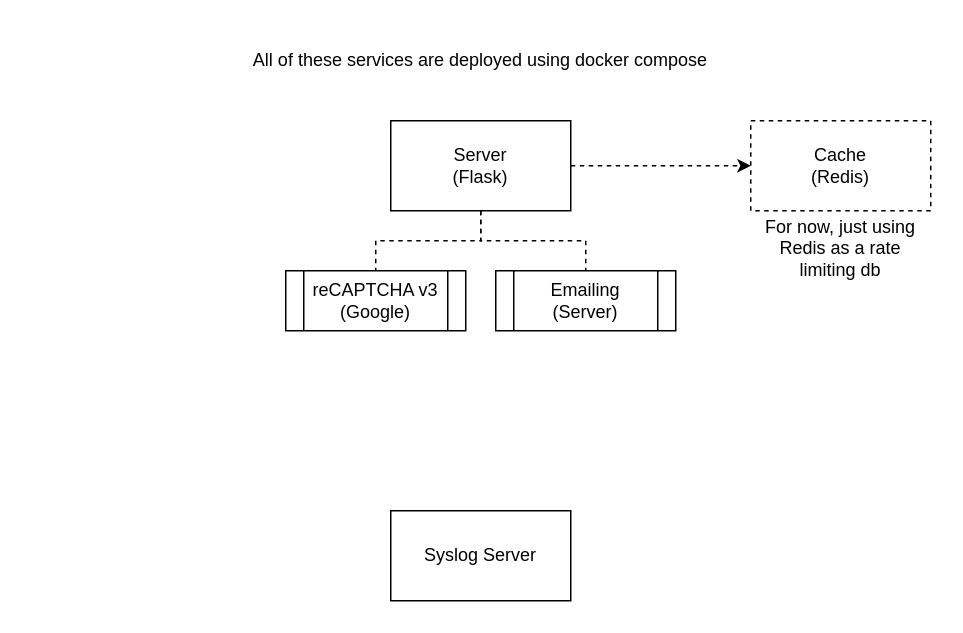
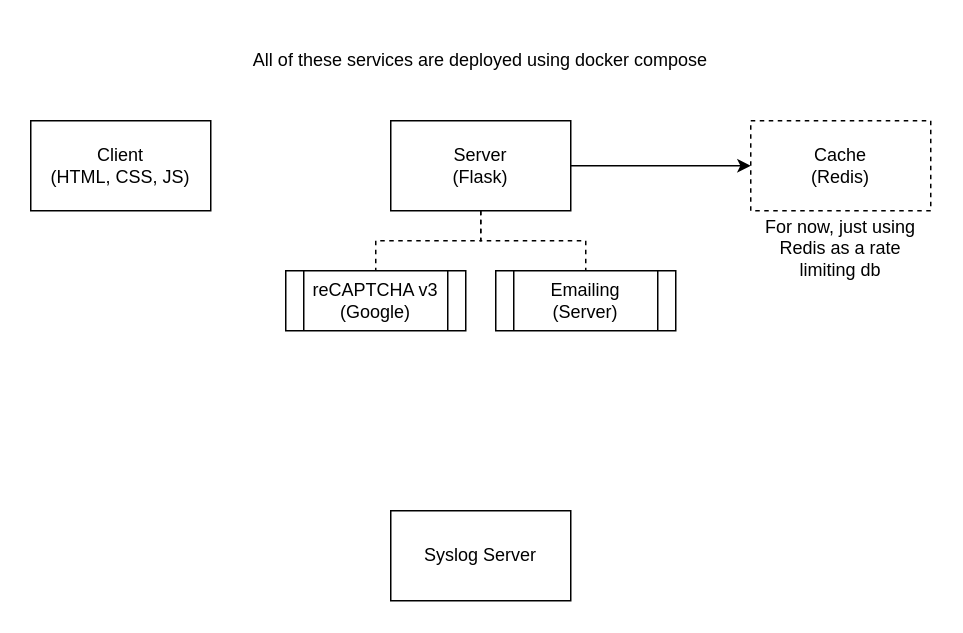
none -> (121, 166)
(657, 166) -> (657, 166)
